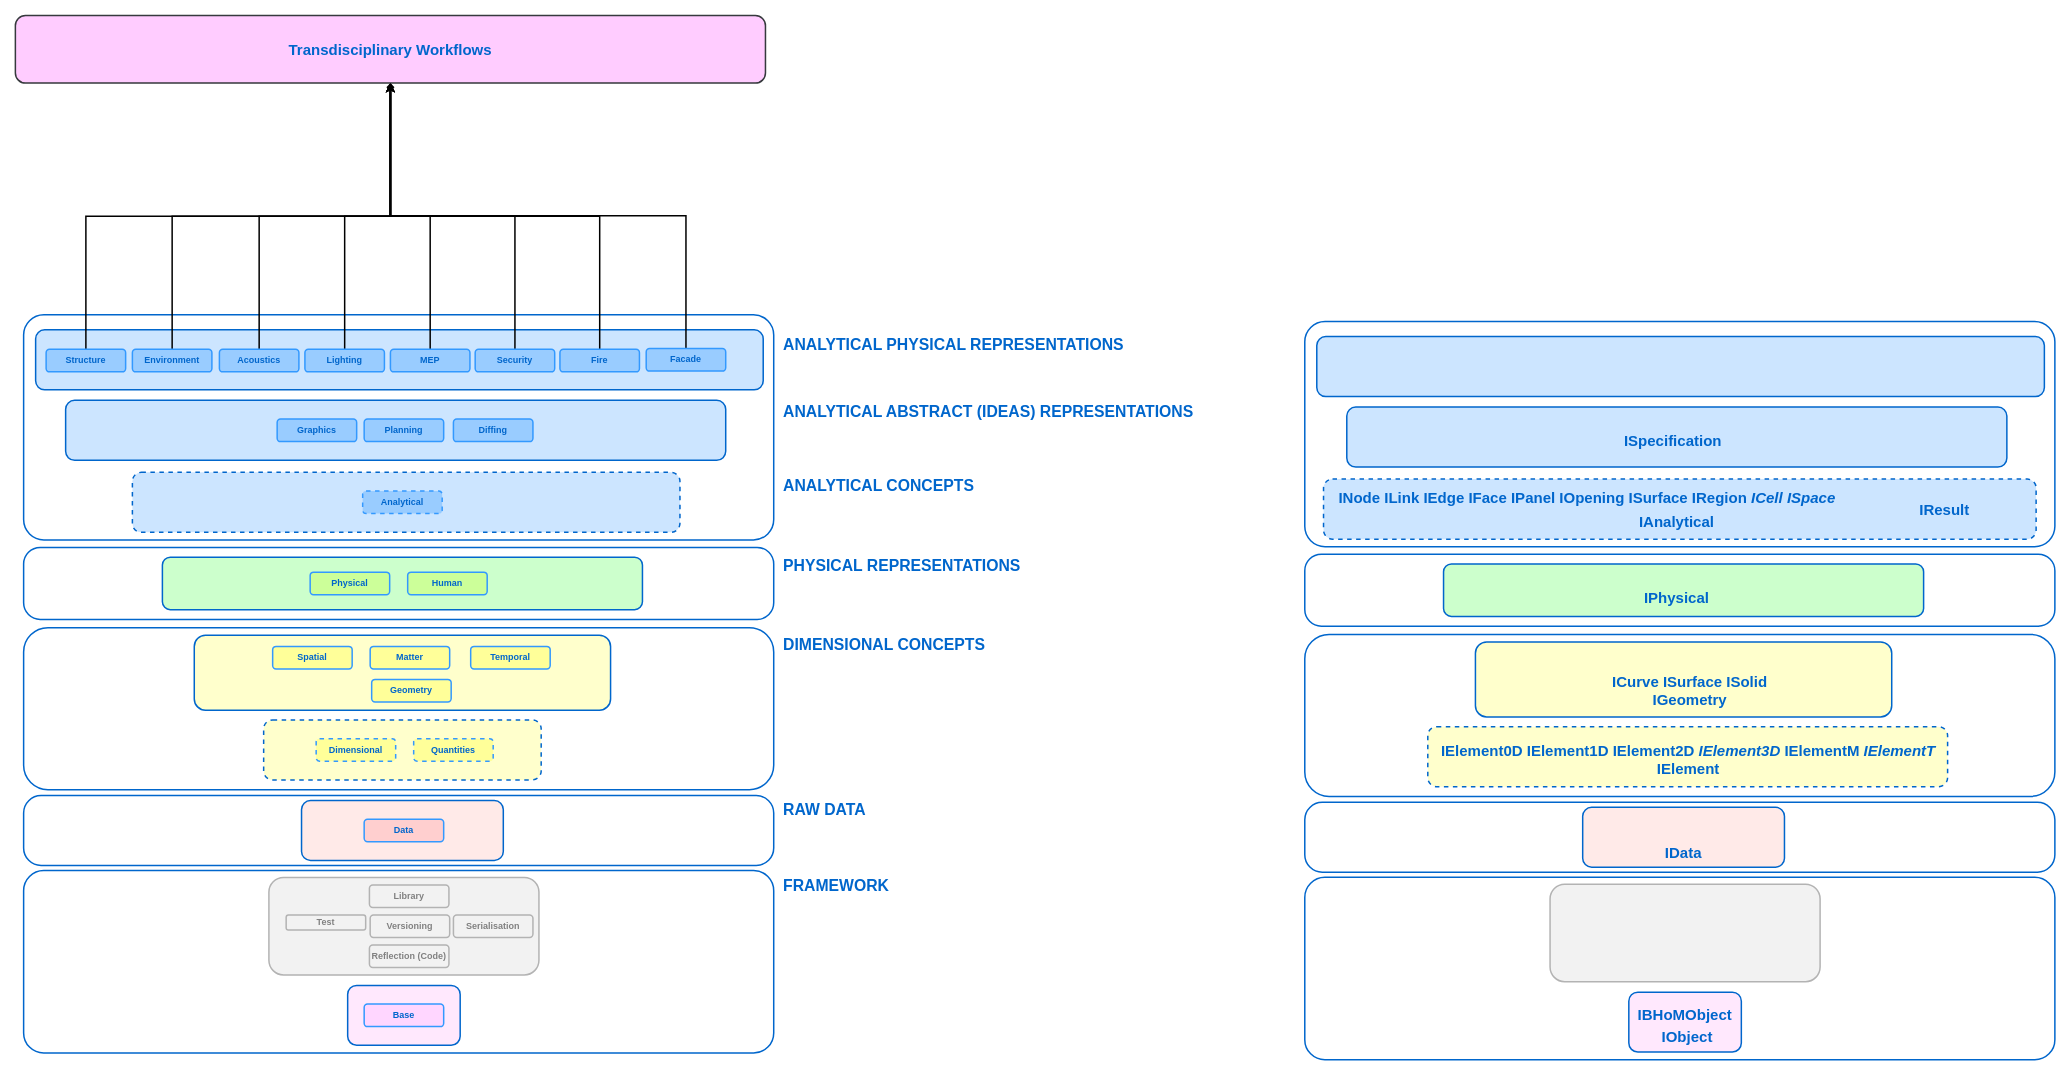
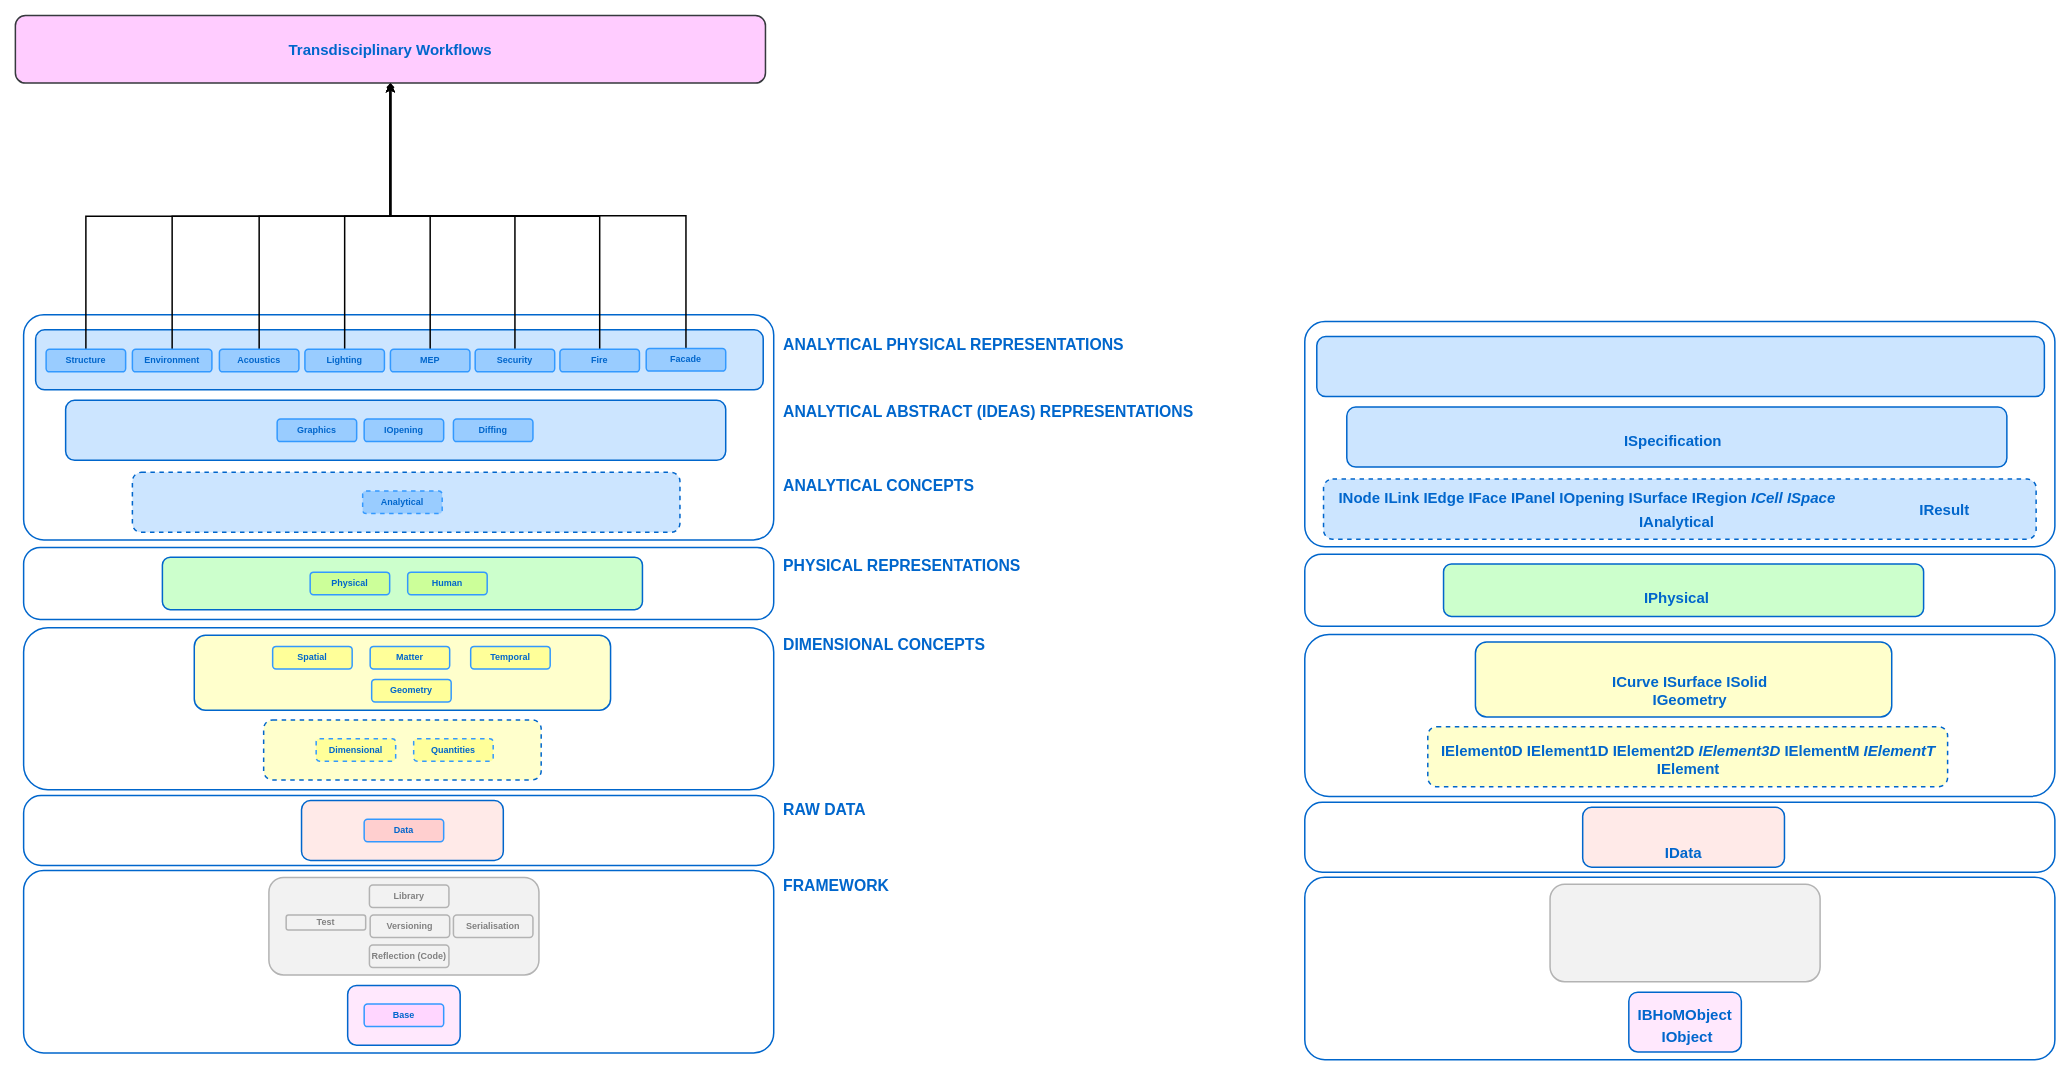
(404, 430) -> (404, 430)
